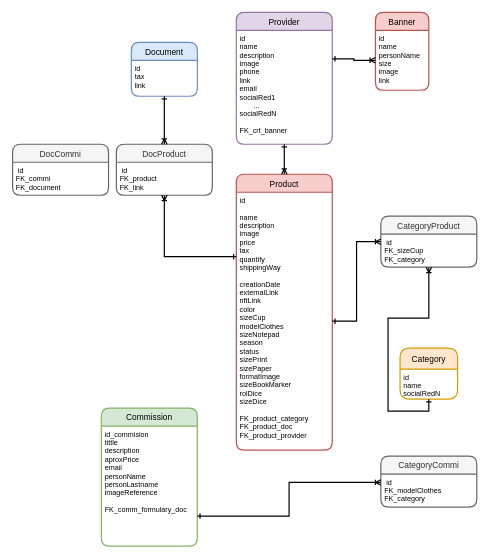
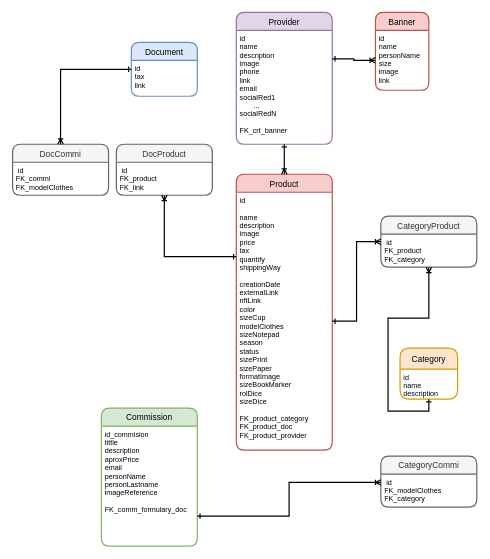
none -> (60, 72)
(164, 121) -> none
(19, 170) -> (19, 170)
(387, 242) -> (387, 242)
(406, 377) -> (406, 377)
